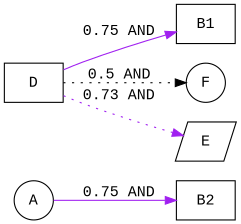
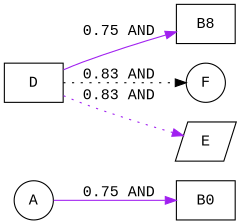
(206, 24) -> (206, 24)
(119, 75) -> (119, 75)
(119, 95) -> (119, 95)
(206, 200) -> (206, 200)
